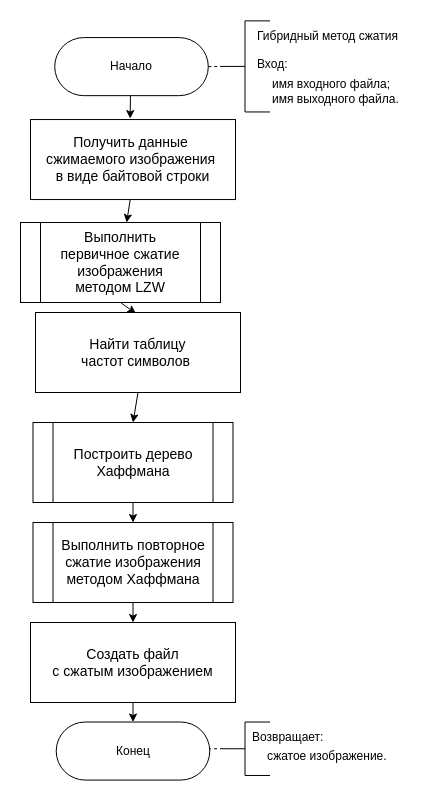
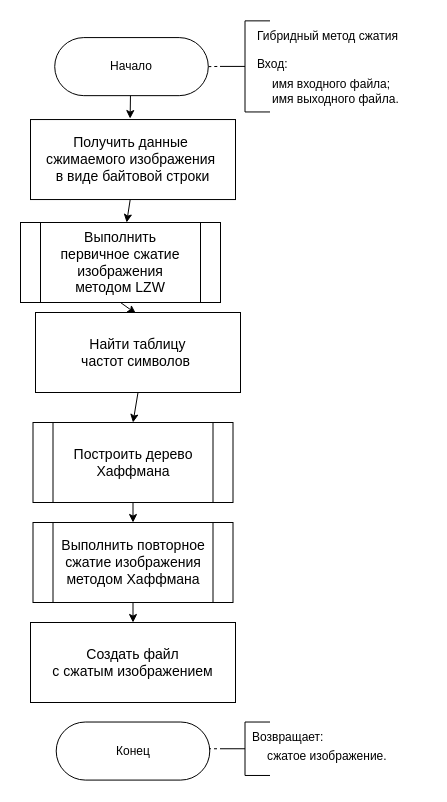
(133, 709) -> none
